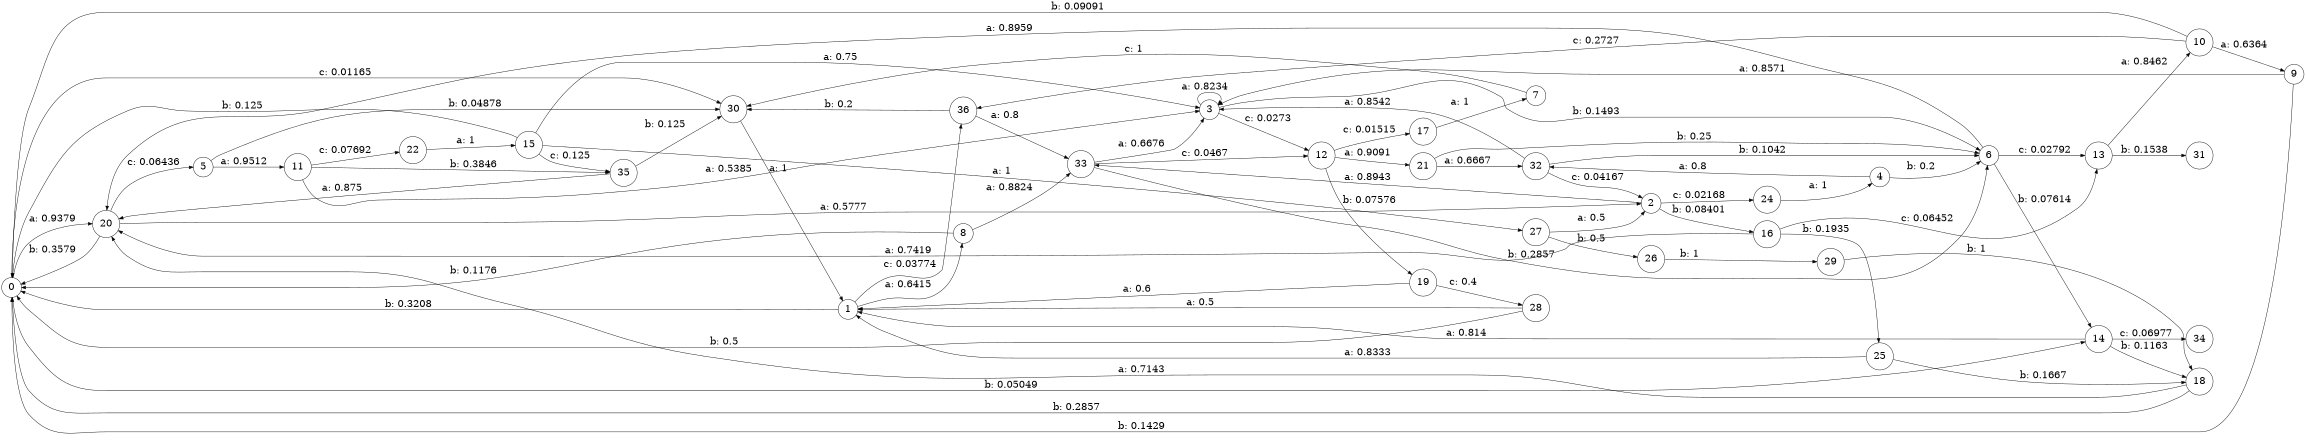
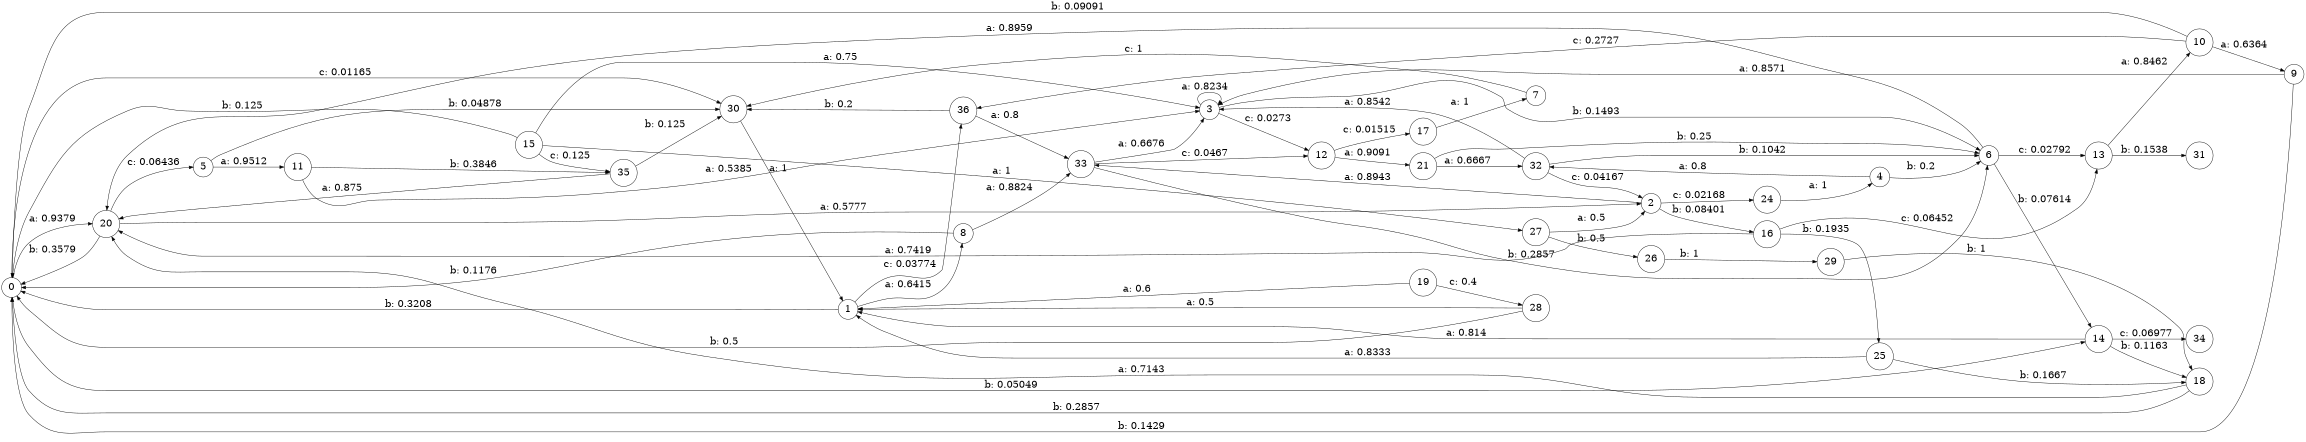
(413, 150) -> none
(1361, 229) -> none
